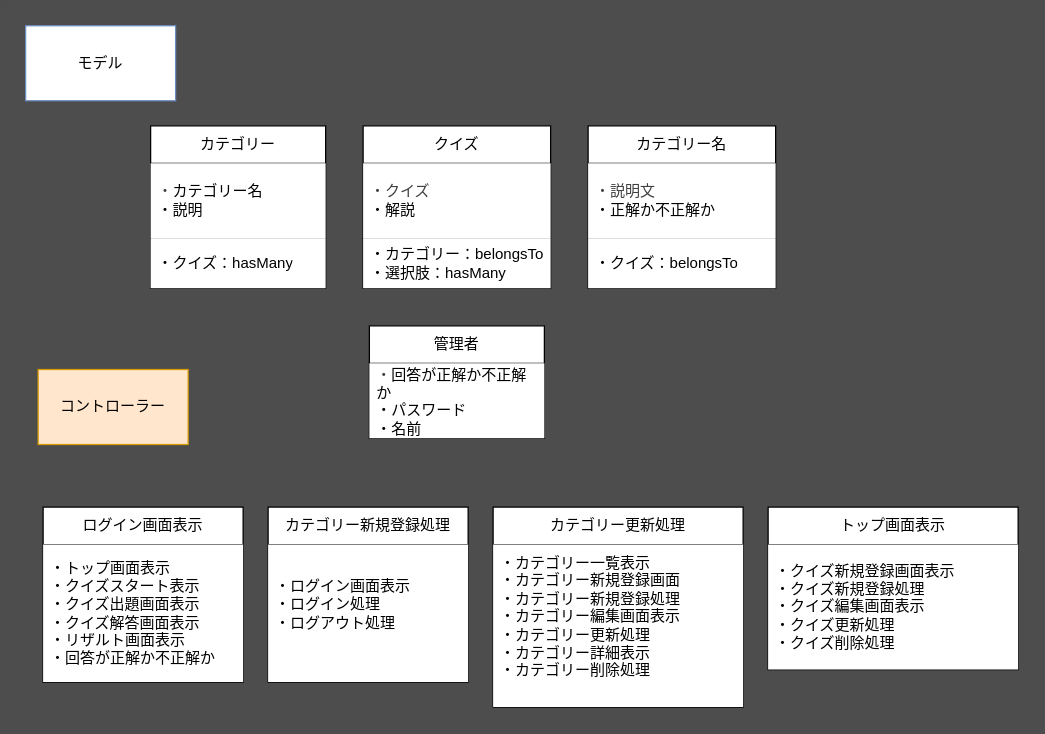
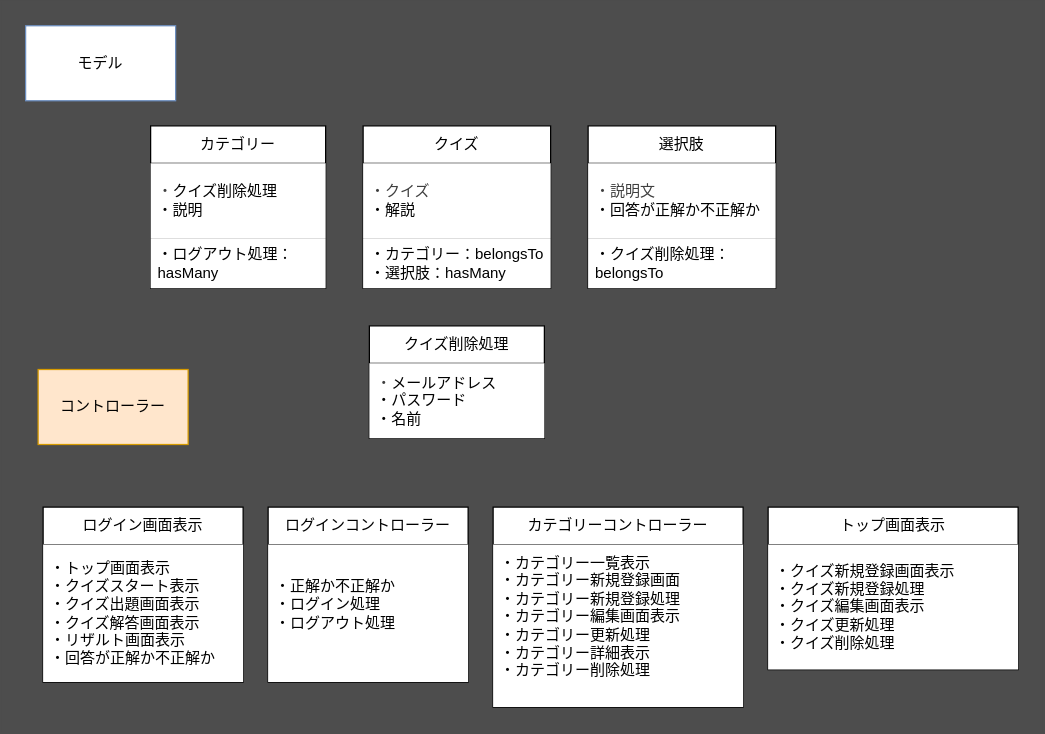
(682, 144) -> (682, 144)
(211, 201) -> (218, 201)
(656, 201) -> (678, 201)
(225, 263) -> (239, 263)
(669, 263) -> (683, 263)
(457, 344) -> (457, 344)
(458, 401) -> (437, 401)
(368, 526) -> (368, 526)
(618, 526) -> (618, 526)
(343, 613) -> (336, 613)
